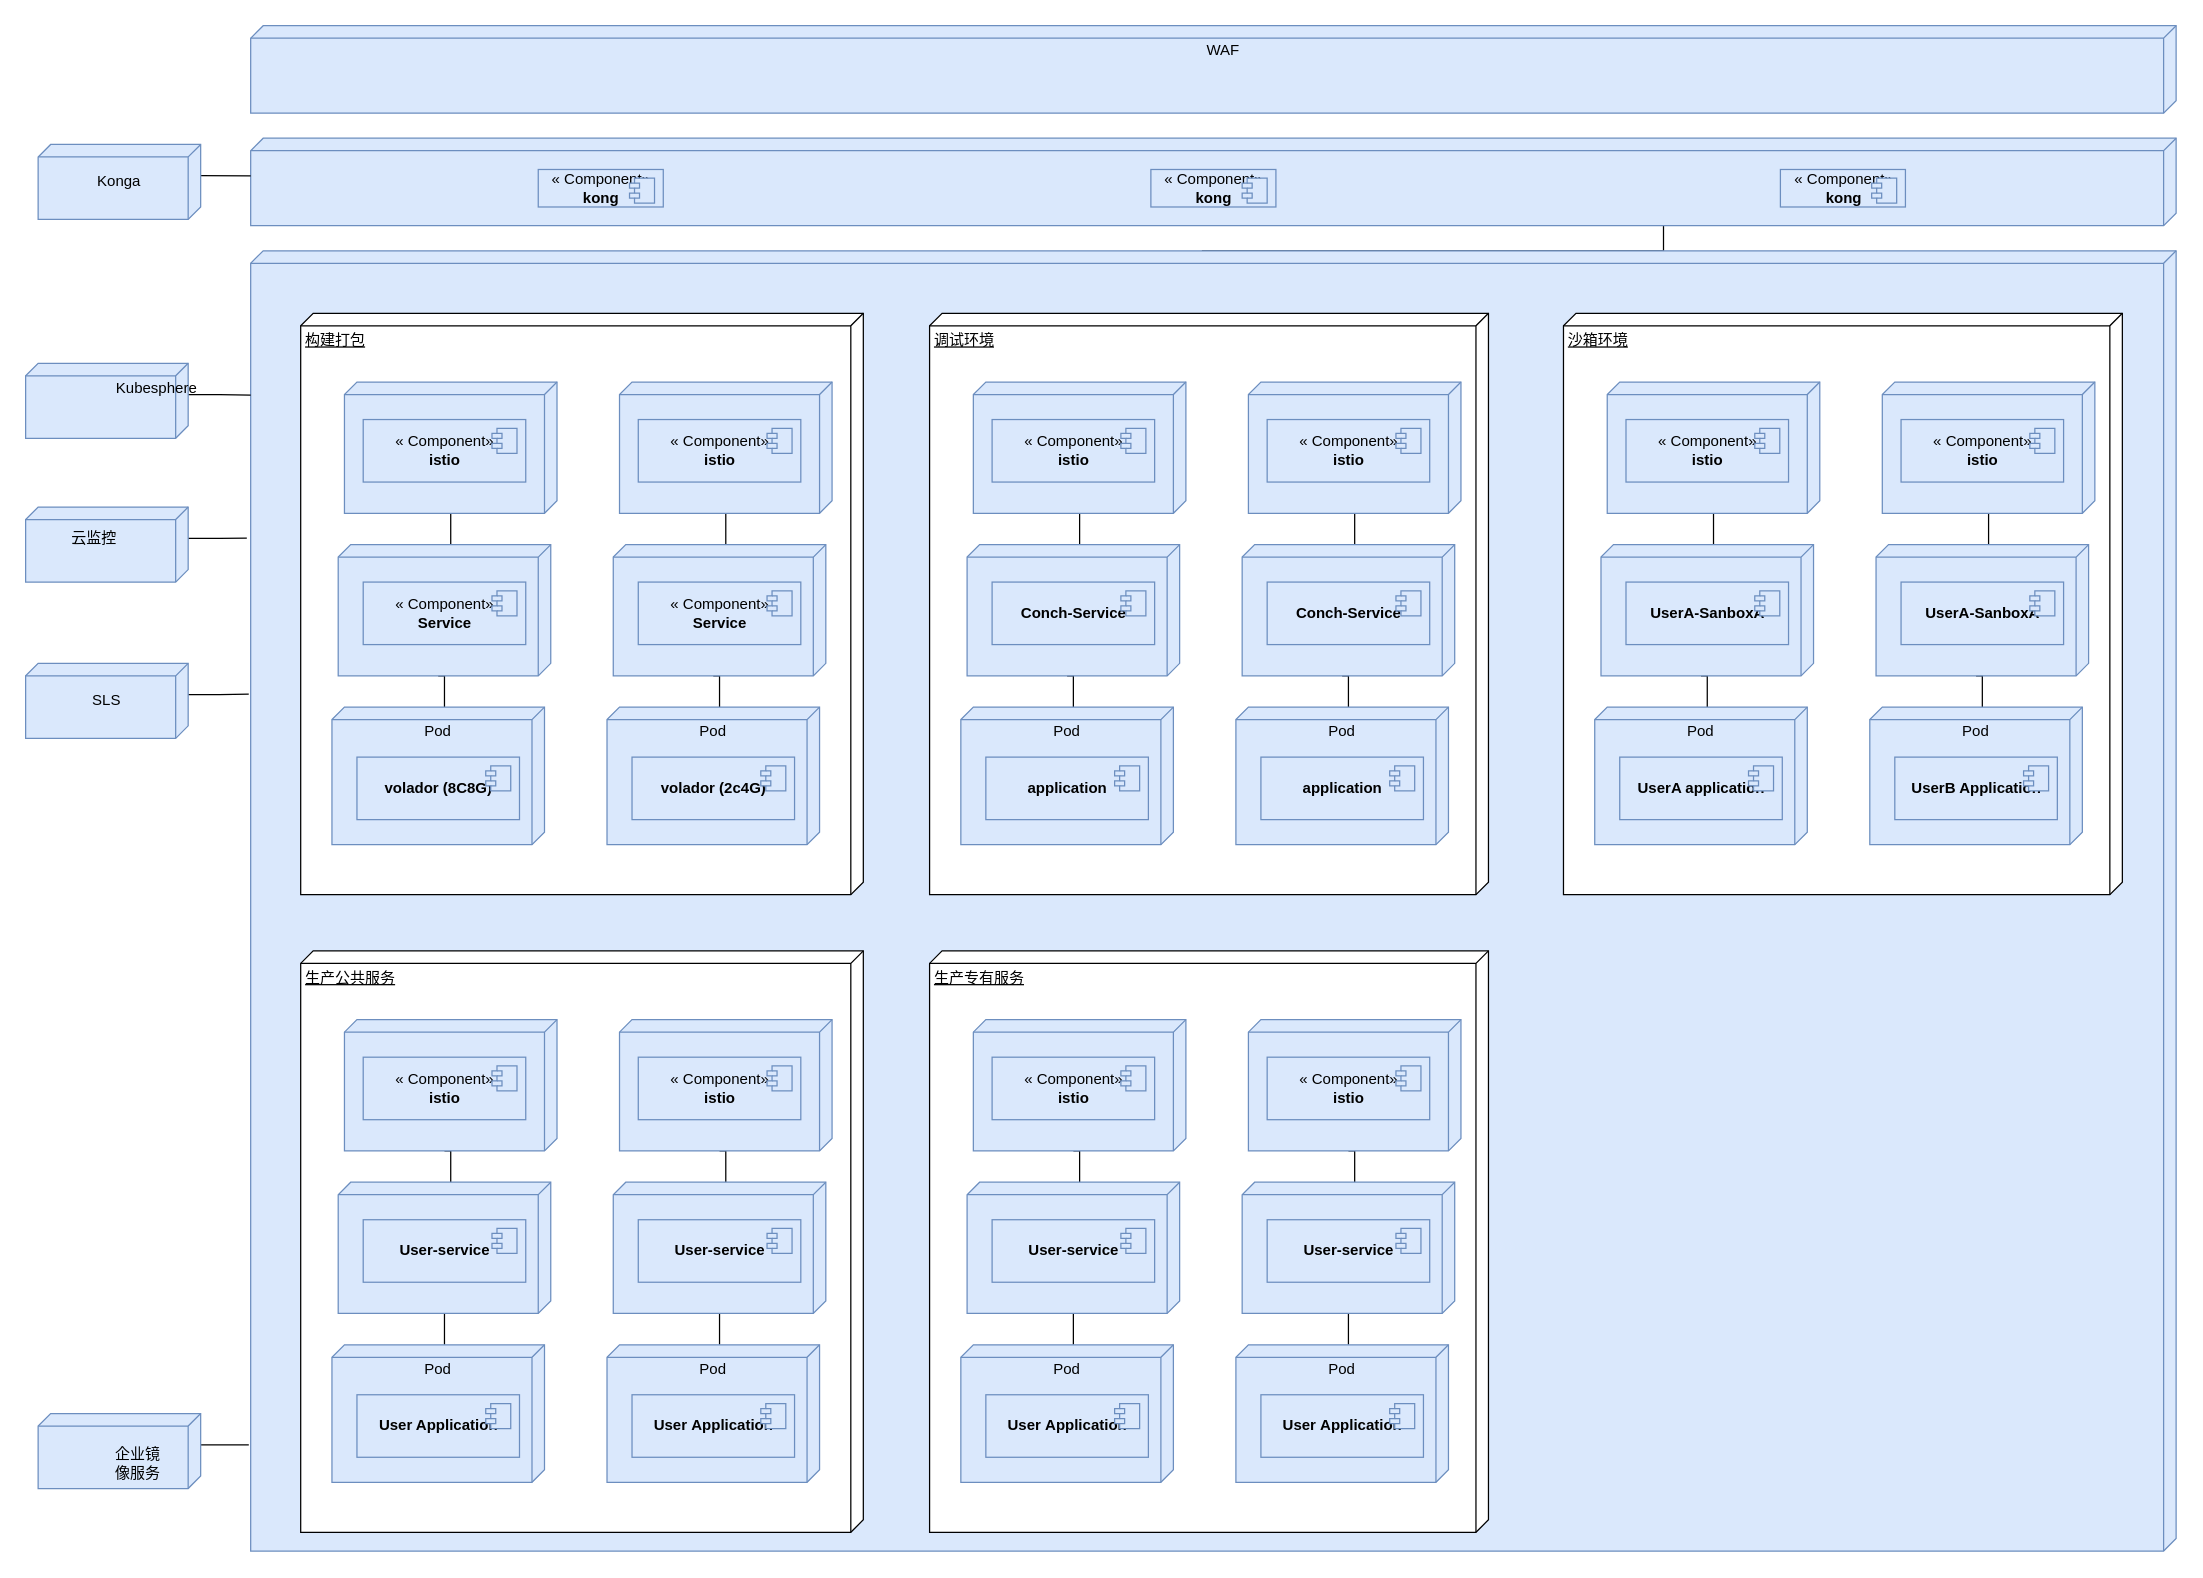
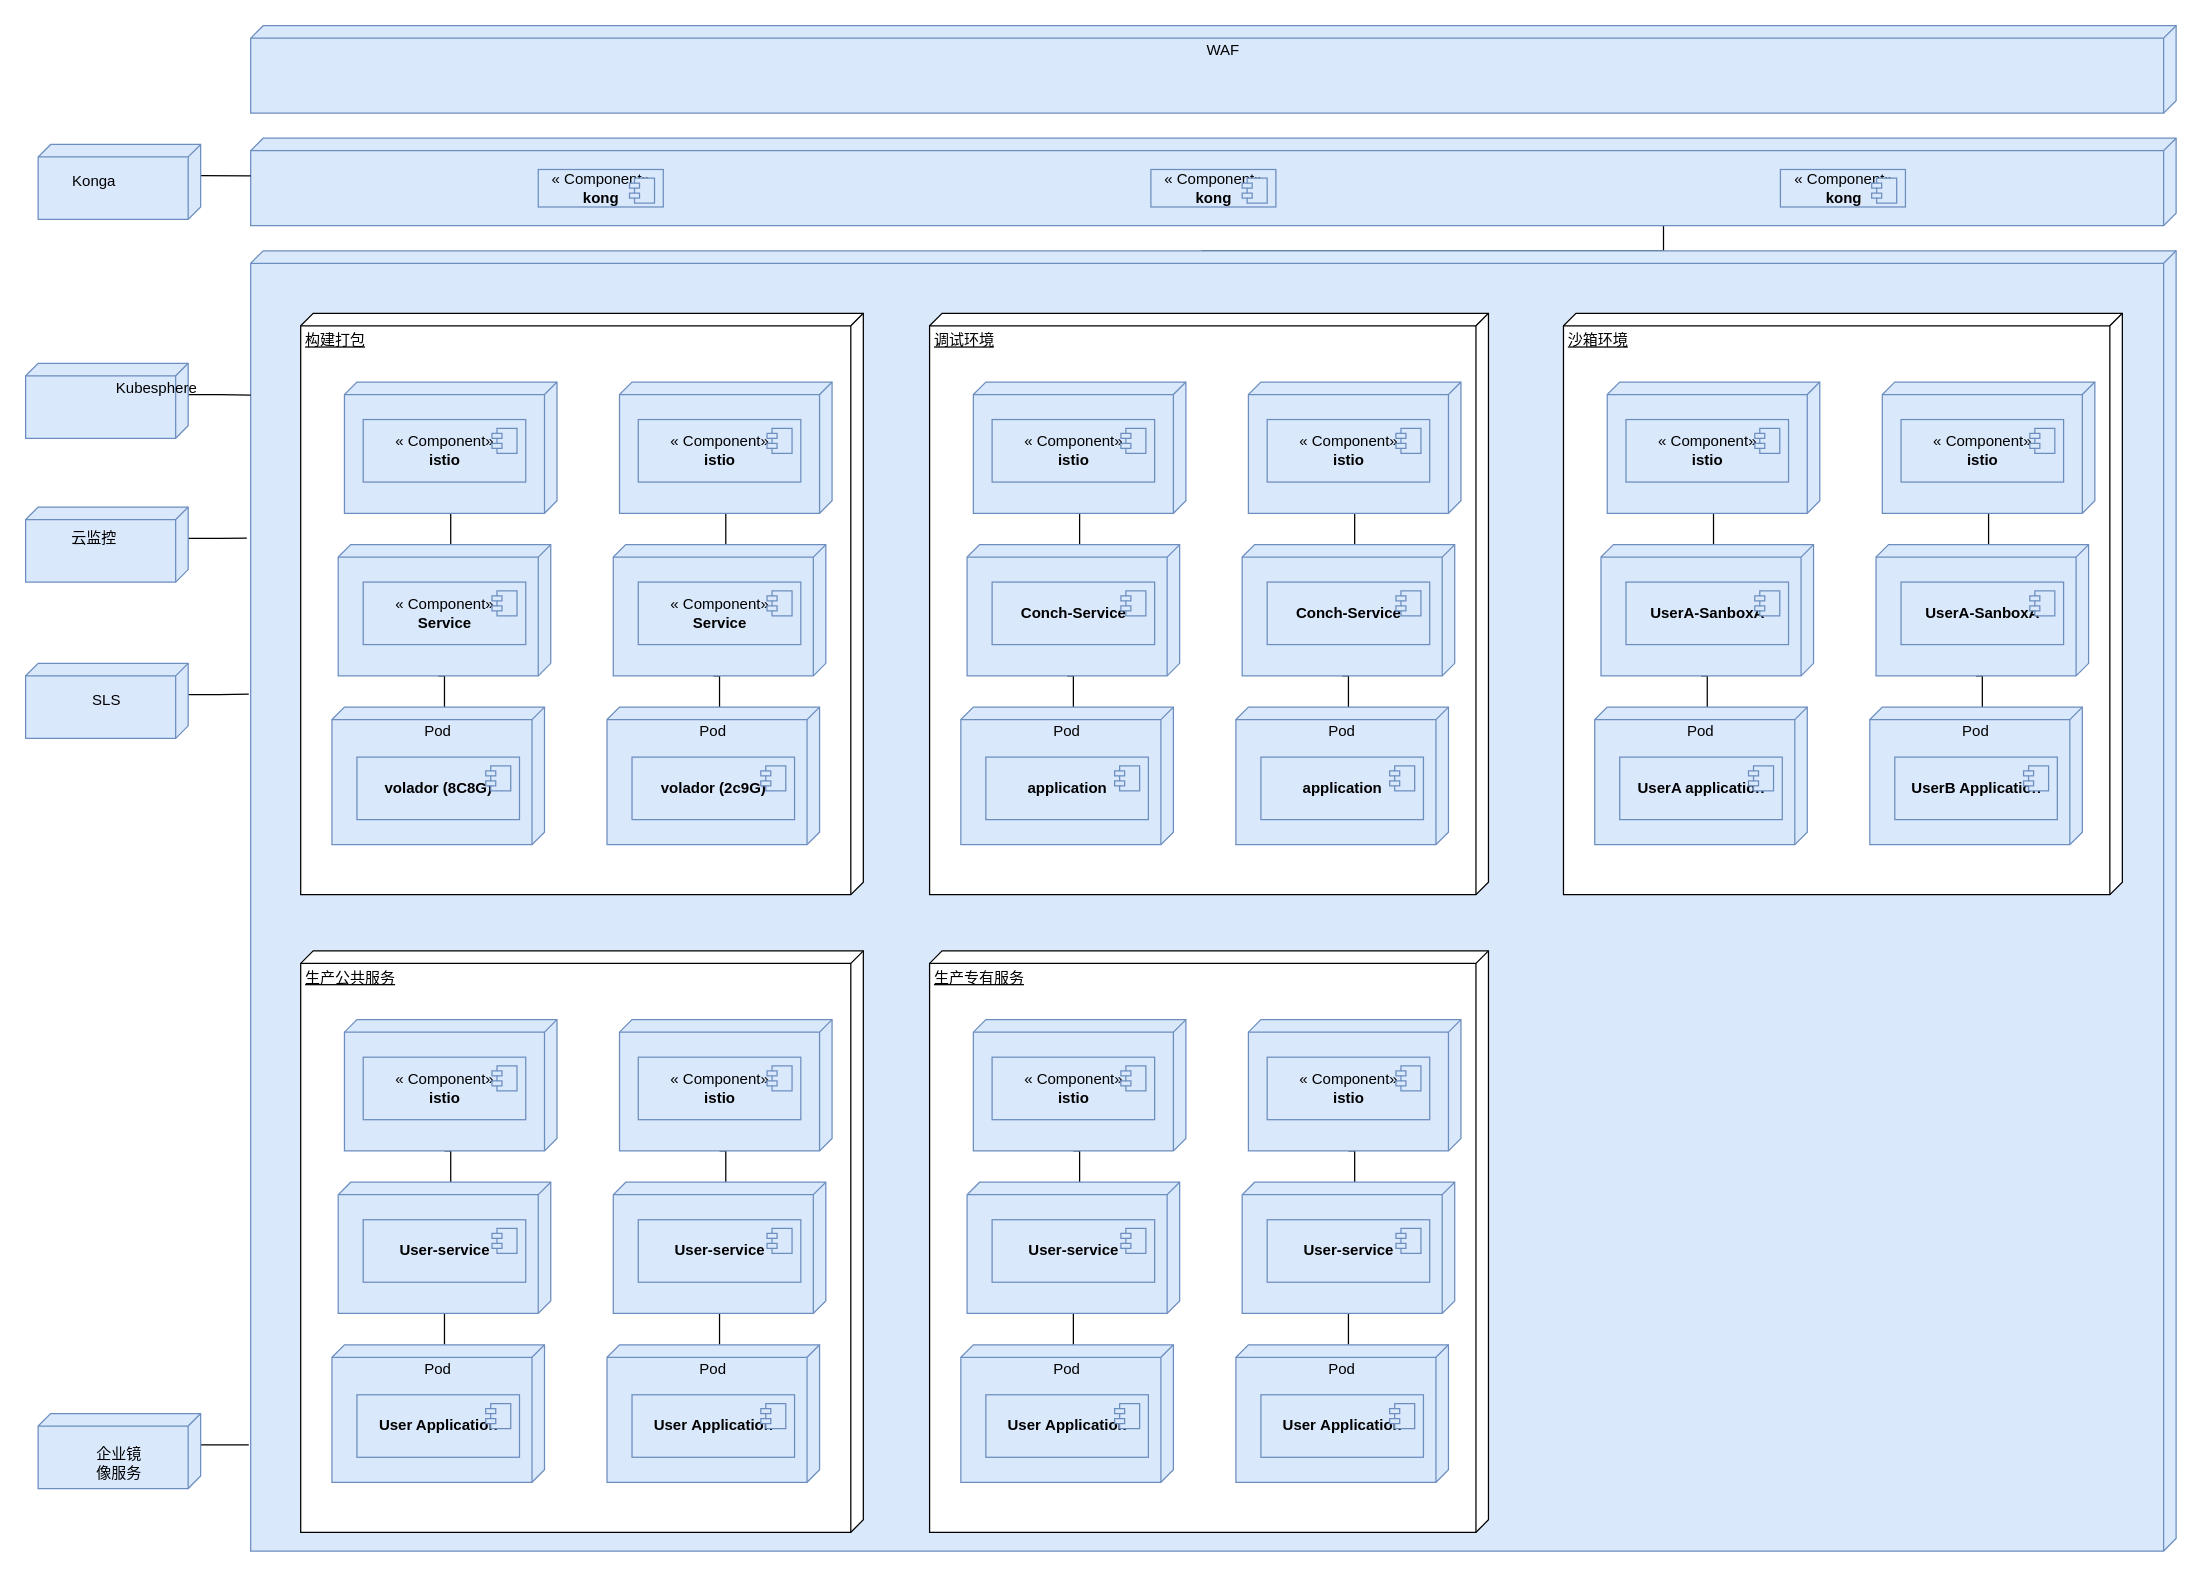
(119, 182) -> (94, 182)
(714, 788) -> (714, 788)
(138, 1463) -> (119, 1463)
